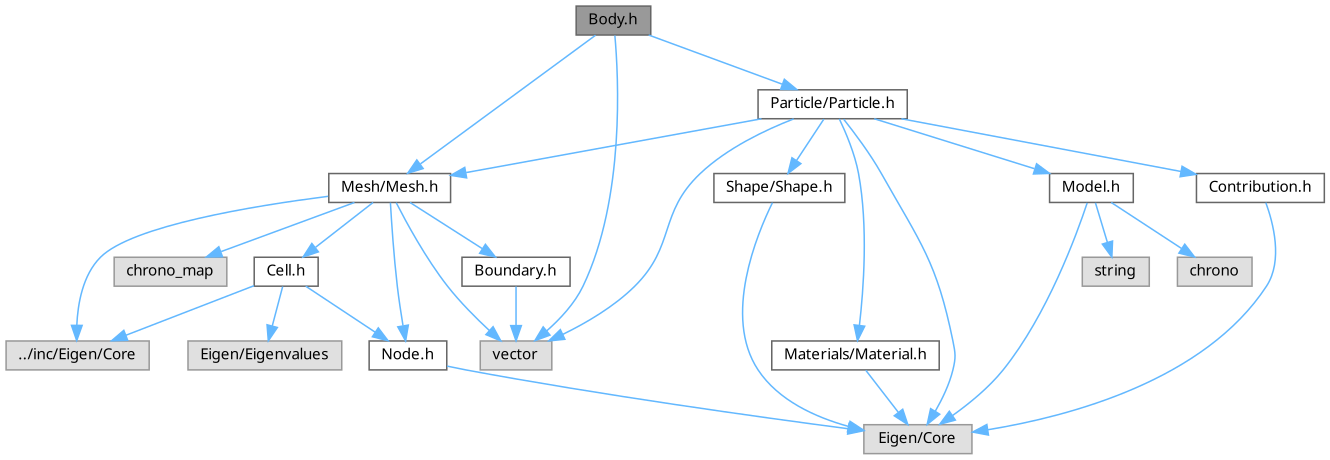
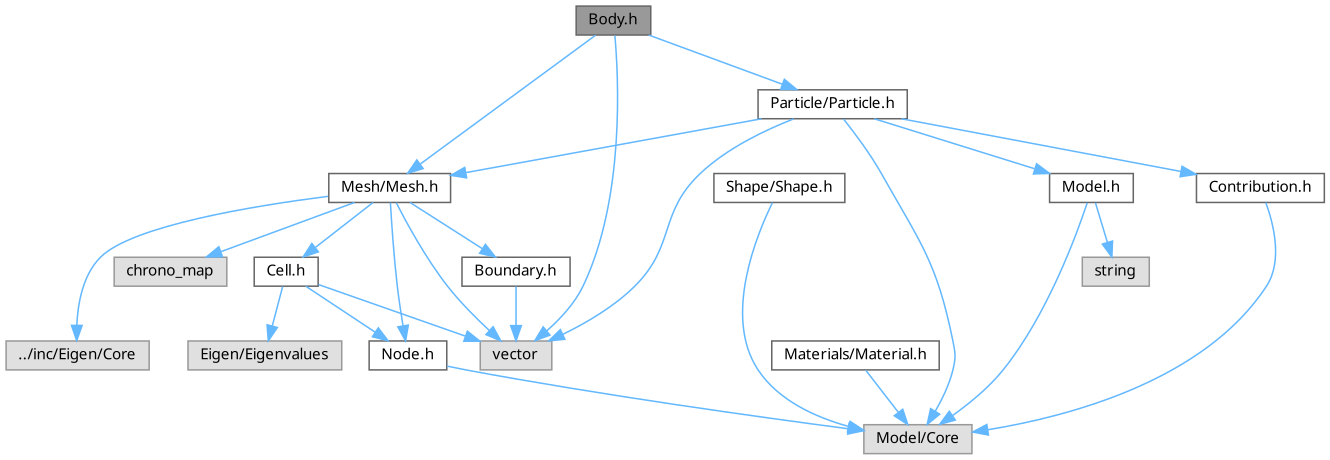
(810, 140) -> none
(864, 220) -> none
(1215, 272) -> none
(190, 310) -> (388, 309)
(918, 439) -> (918, 439)
